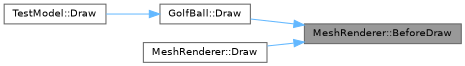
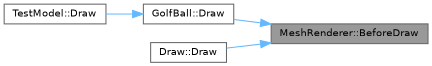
(205, 52) -> (189, 52)
